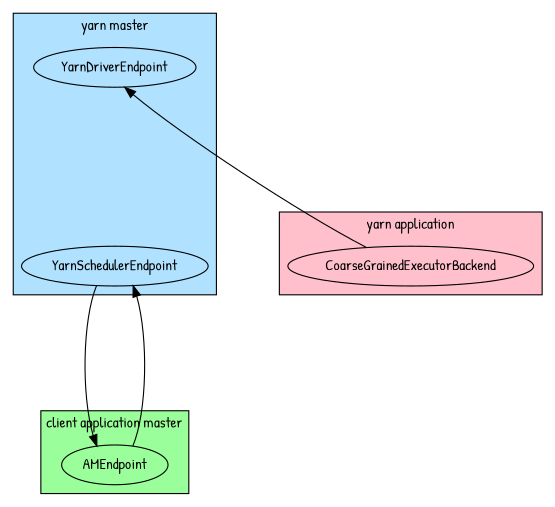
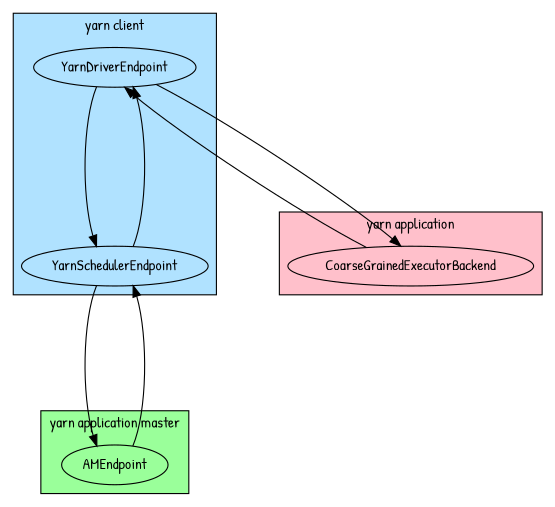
(115, 26) -> (115, 26)
none -> (278, 157)
none -> (85, 161)
none -> (145, 172)
(115, 423) -> (115, 423)
